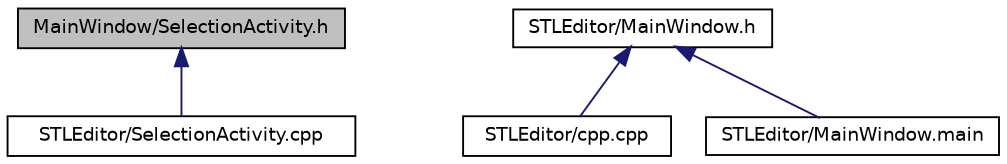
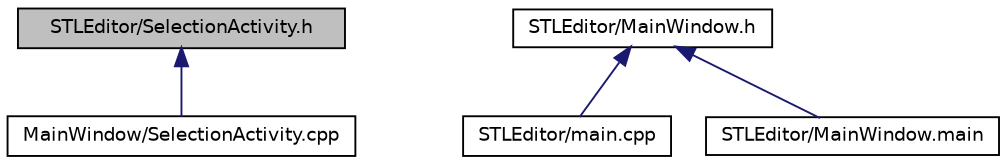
(181, 28) -> (181, 28)
(181, 136) -> (181, 136)
(567, 136) -> (567, 136)
